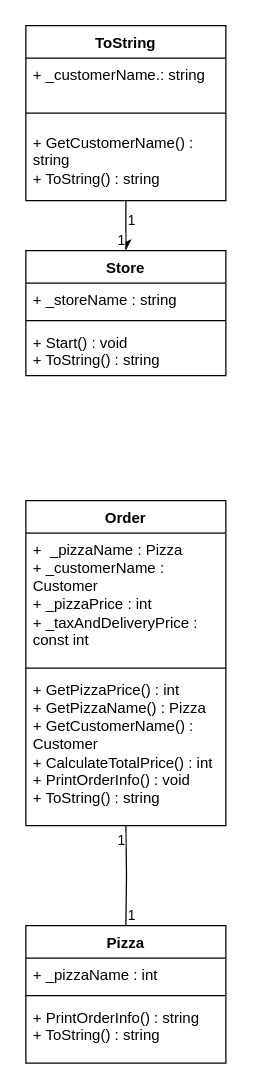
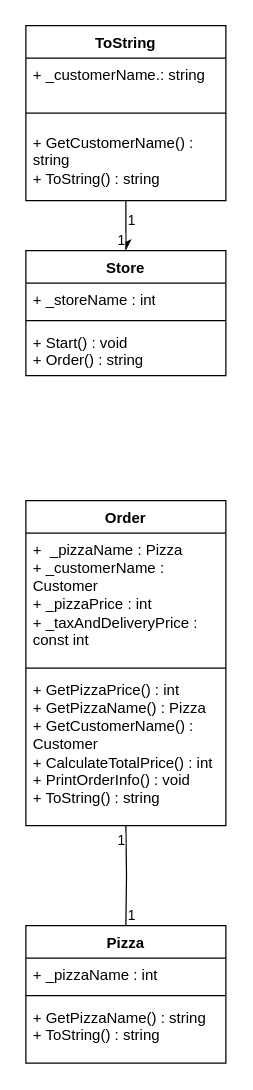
(112, 301) -> (99, 301)
(110, 352) -> (99, 352)
(127, 1036) -> (126, 1027)
